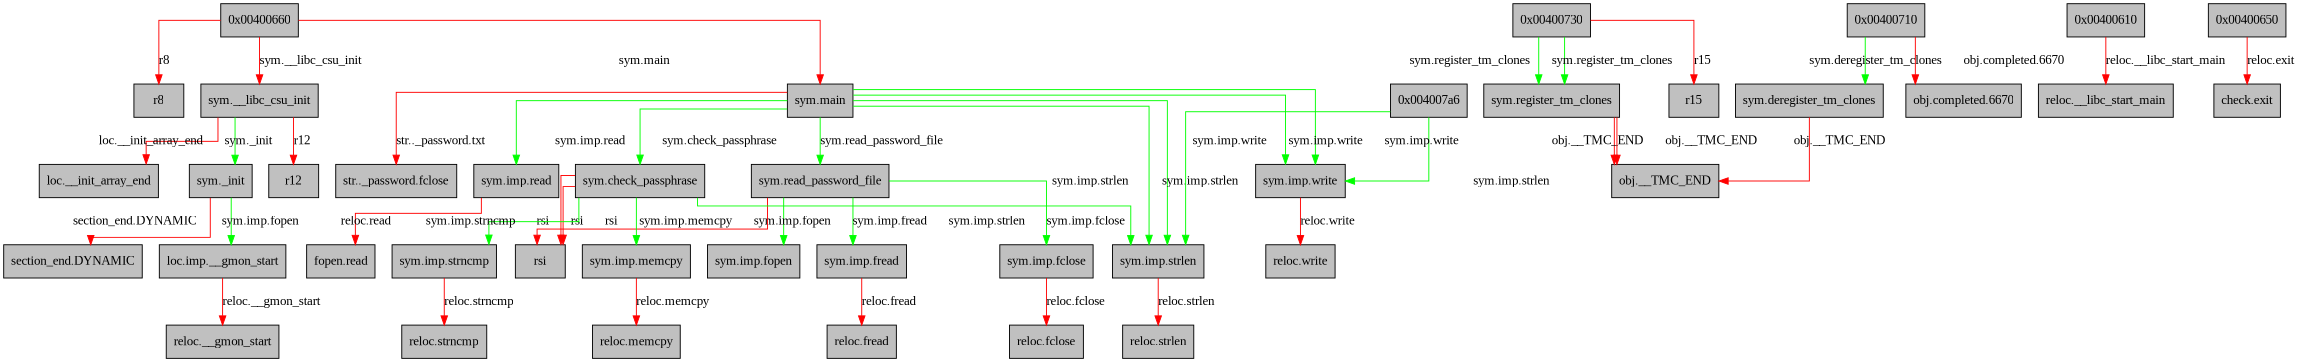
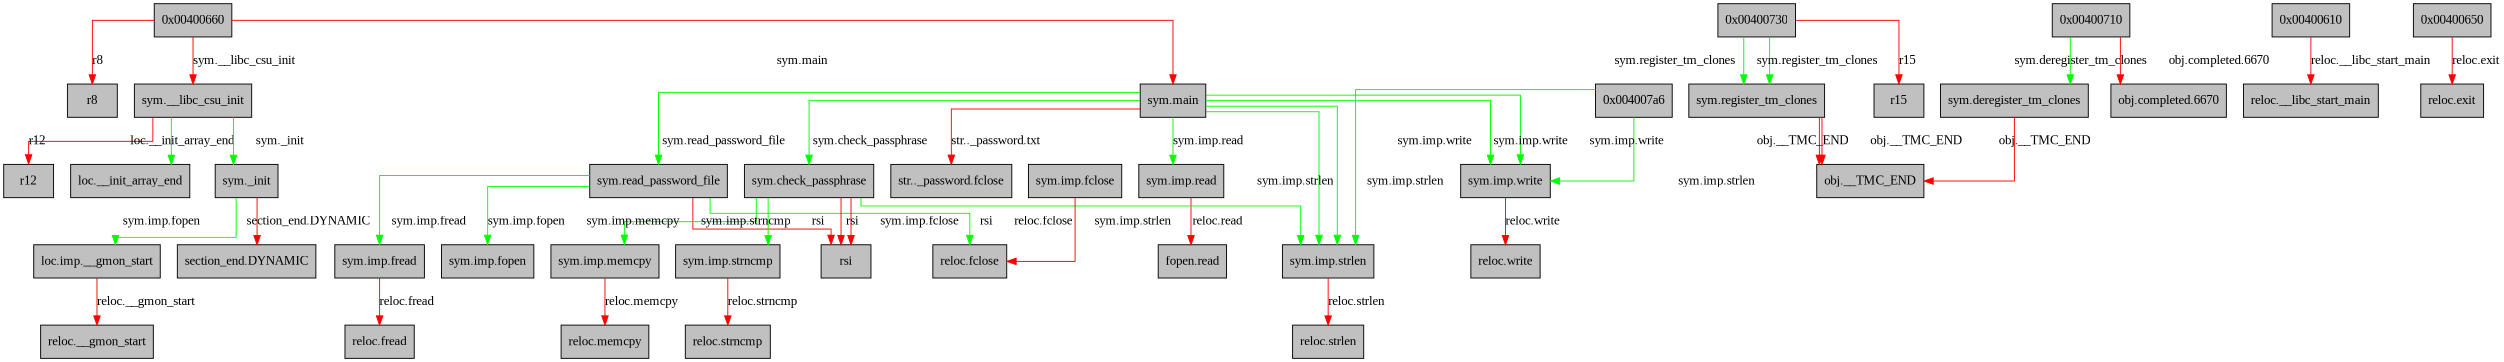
(2247, 101) -> (2452, 101)
(187, 141) -> (171, 136)
(995, 181) -> (828, 213)
